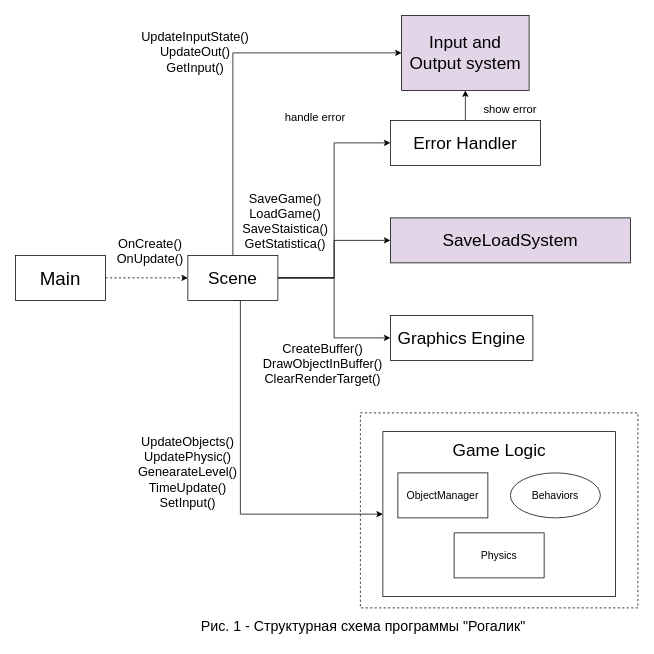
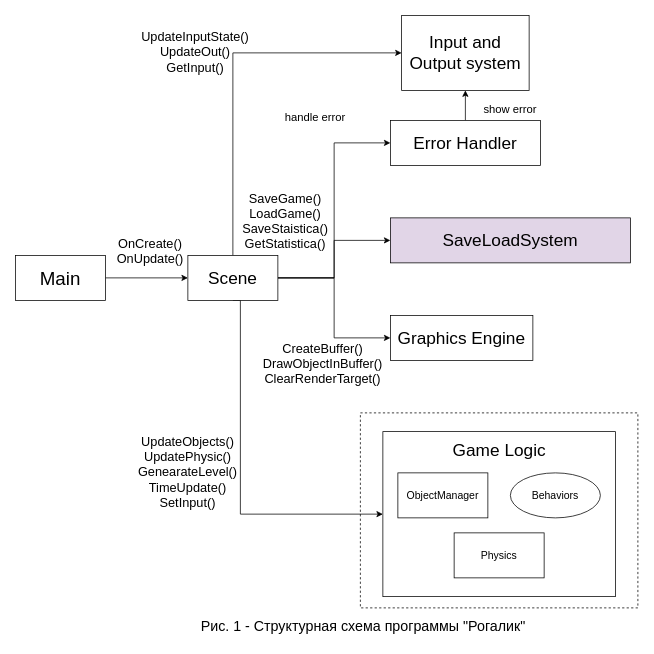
(465, 53) -> (465, 53)
(145, 278) -> (145, 278)
